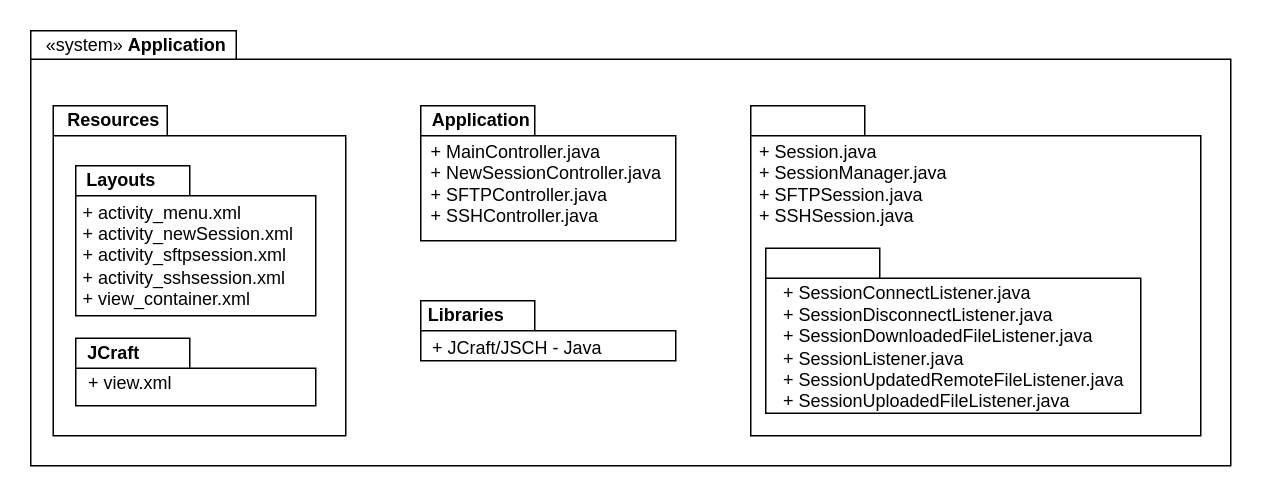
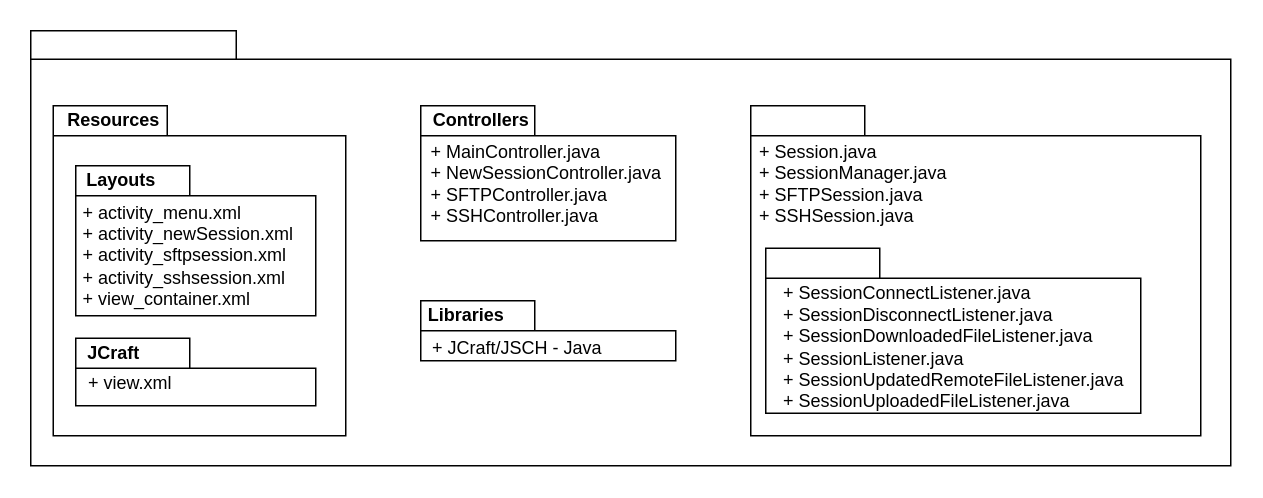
(136, 46) -> none
(482, 121) -> (482, 121)
